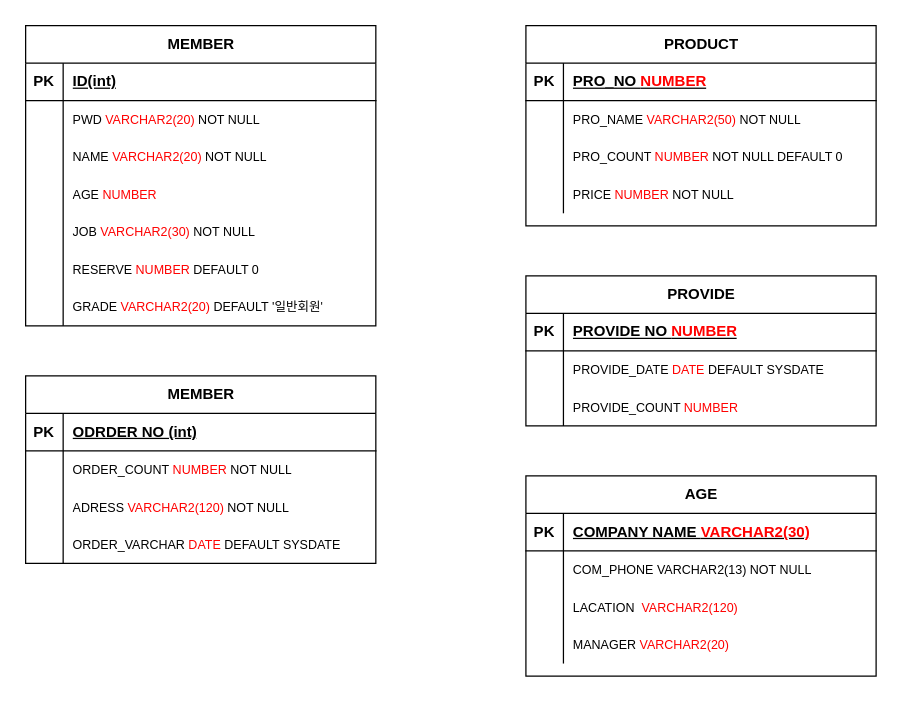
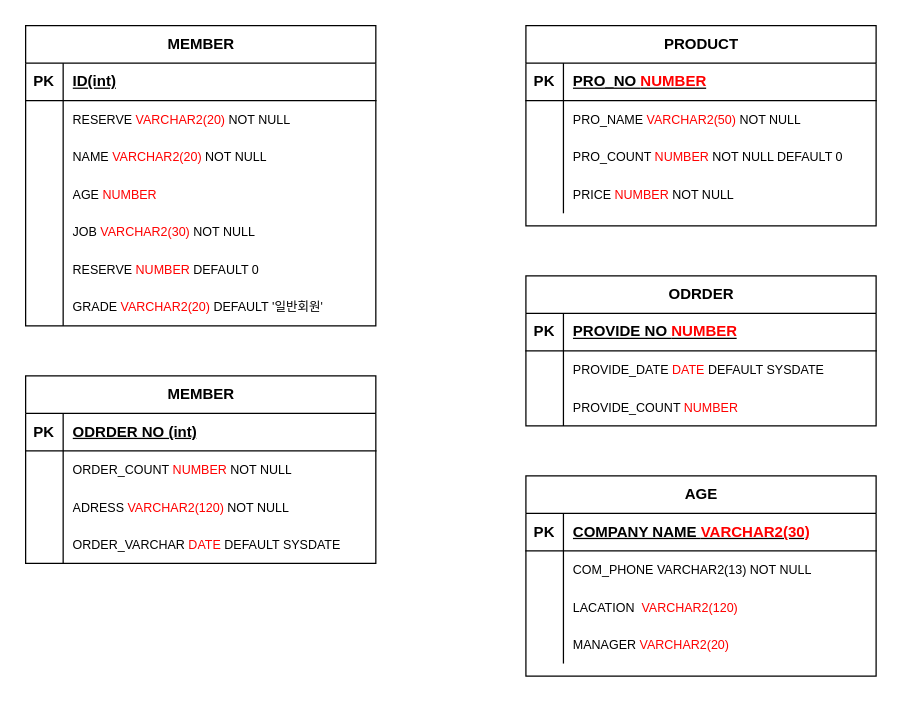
(172, 119) -> (189, 119)
(701, 294) -> (701, 294)
